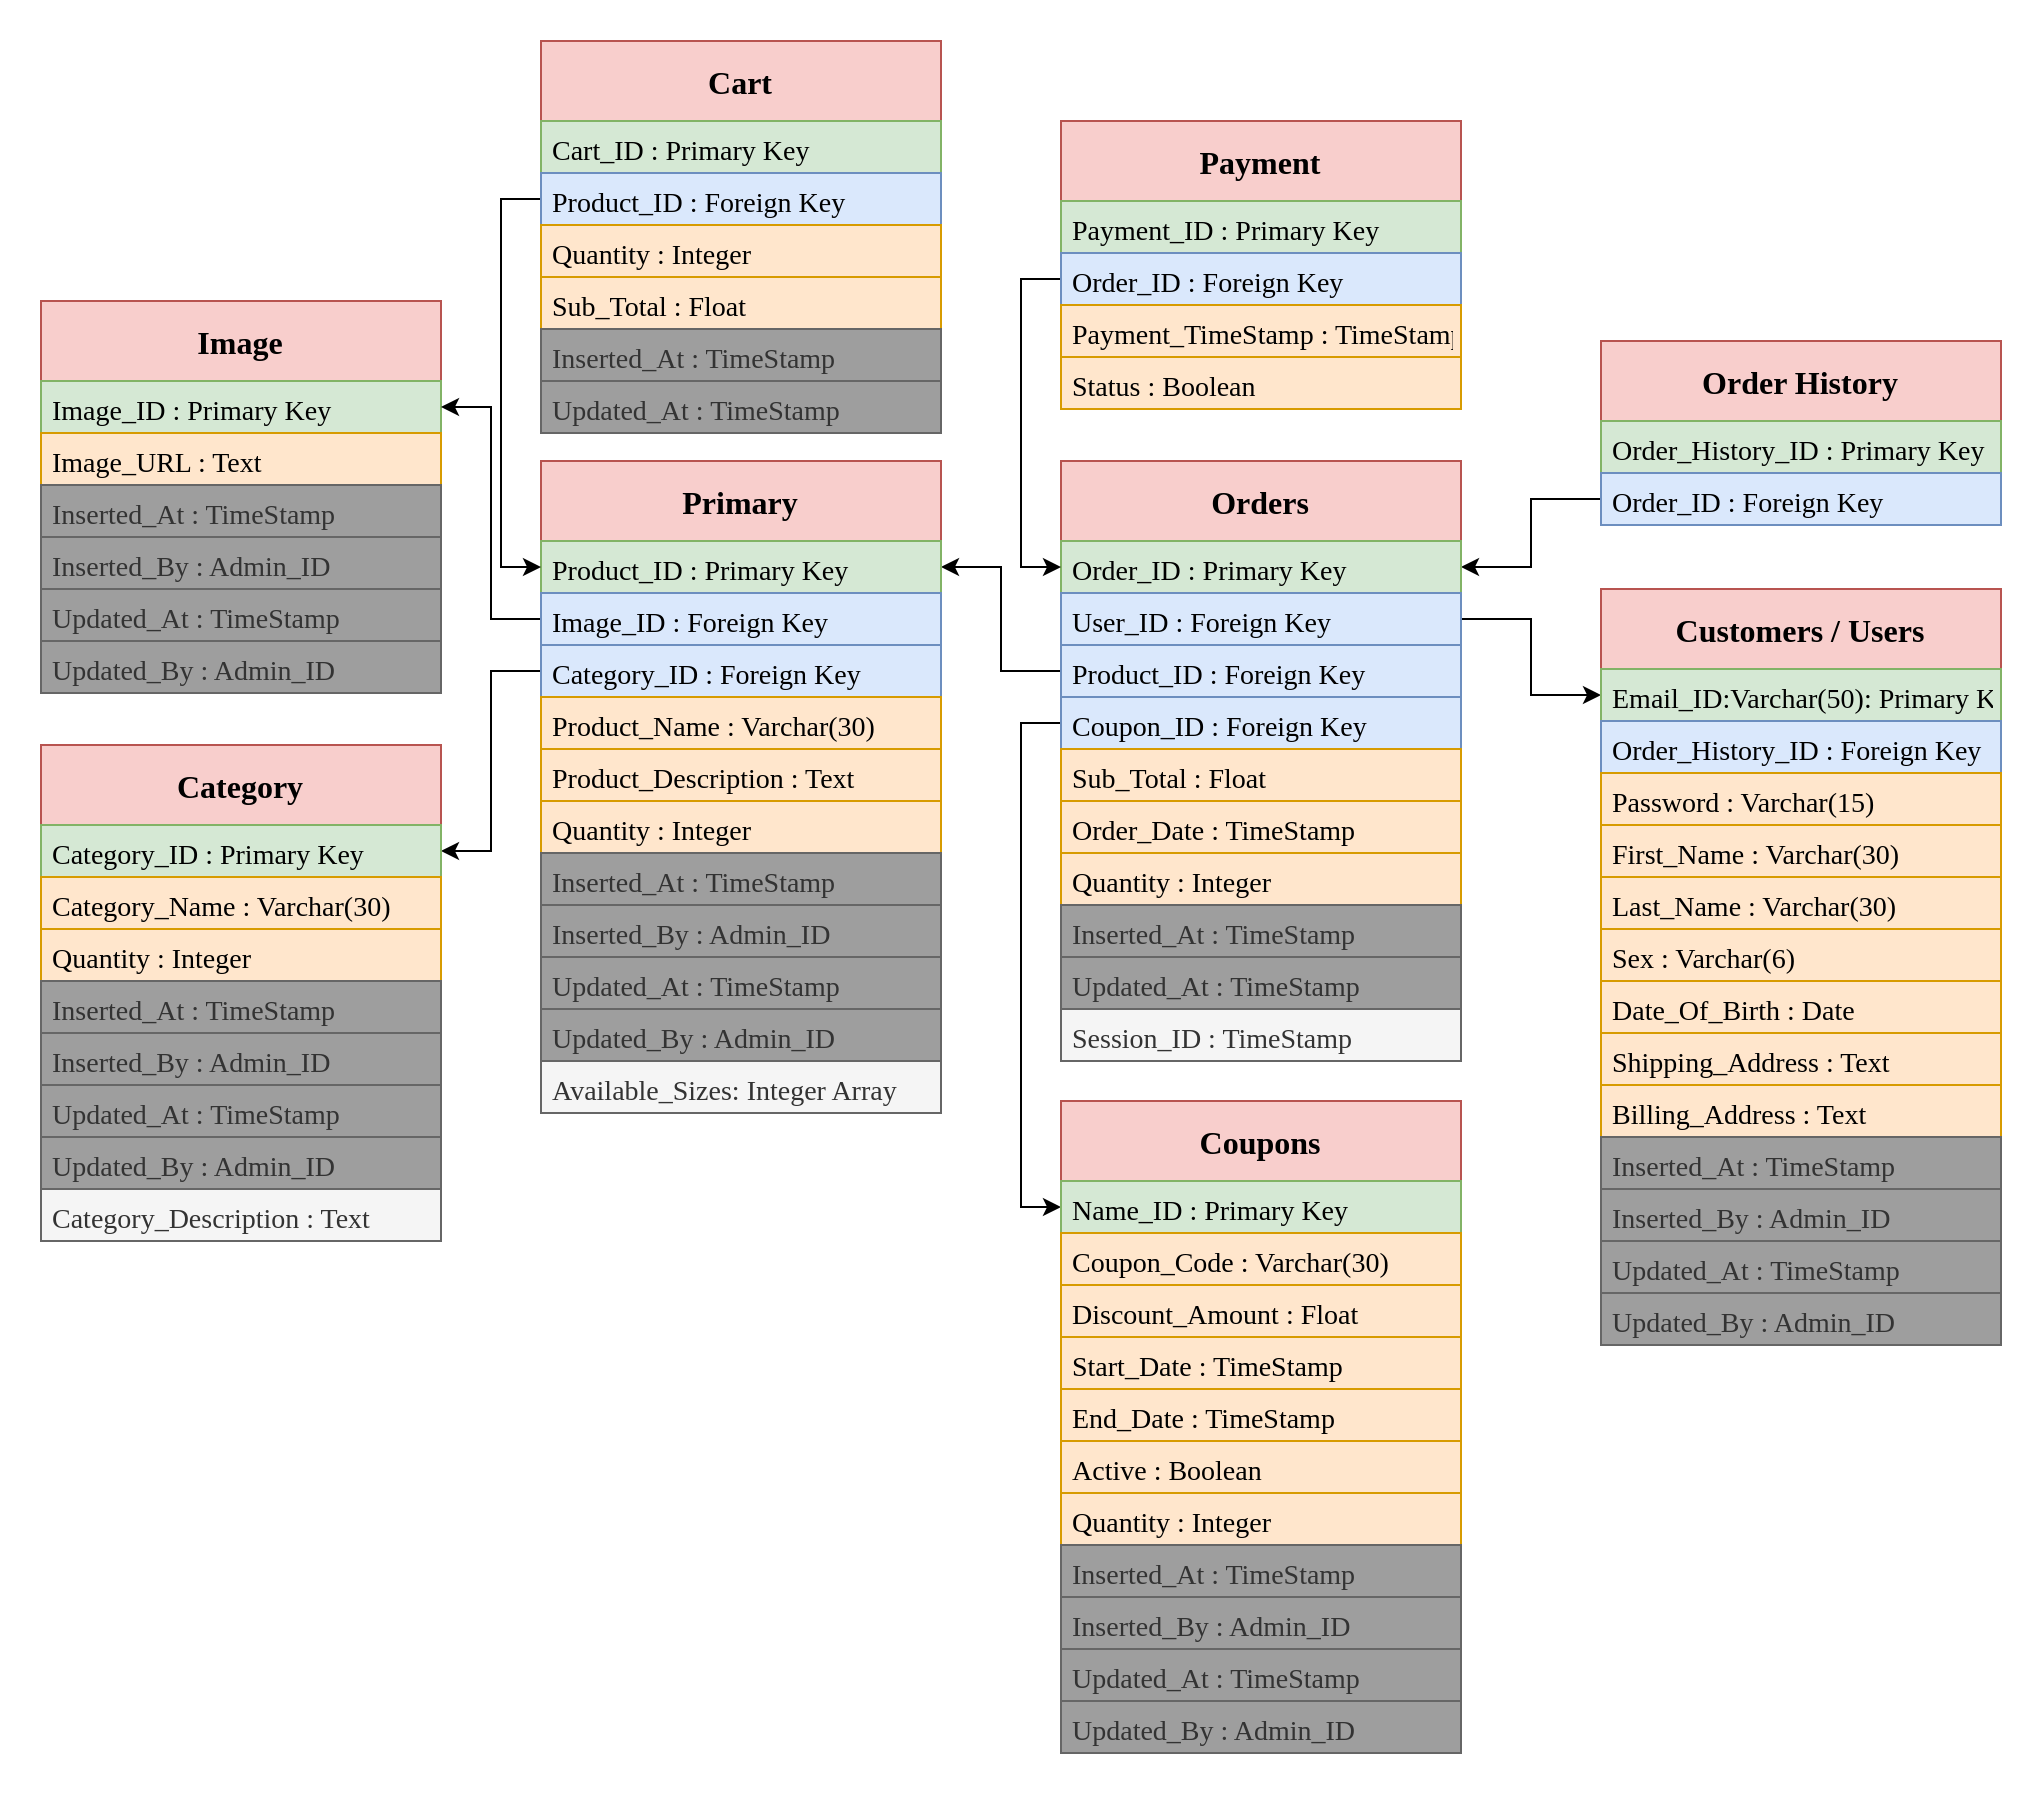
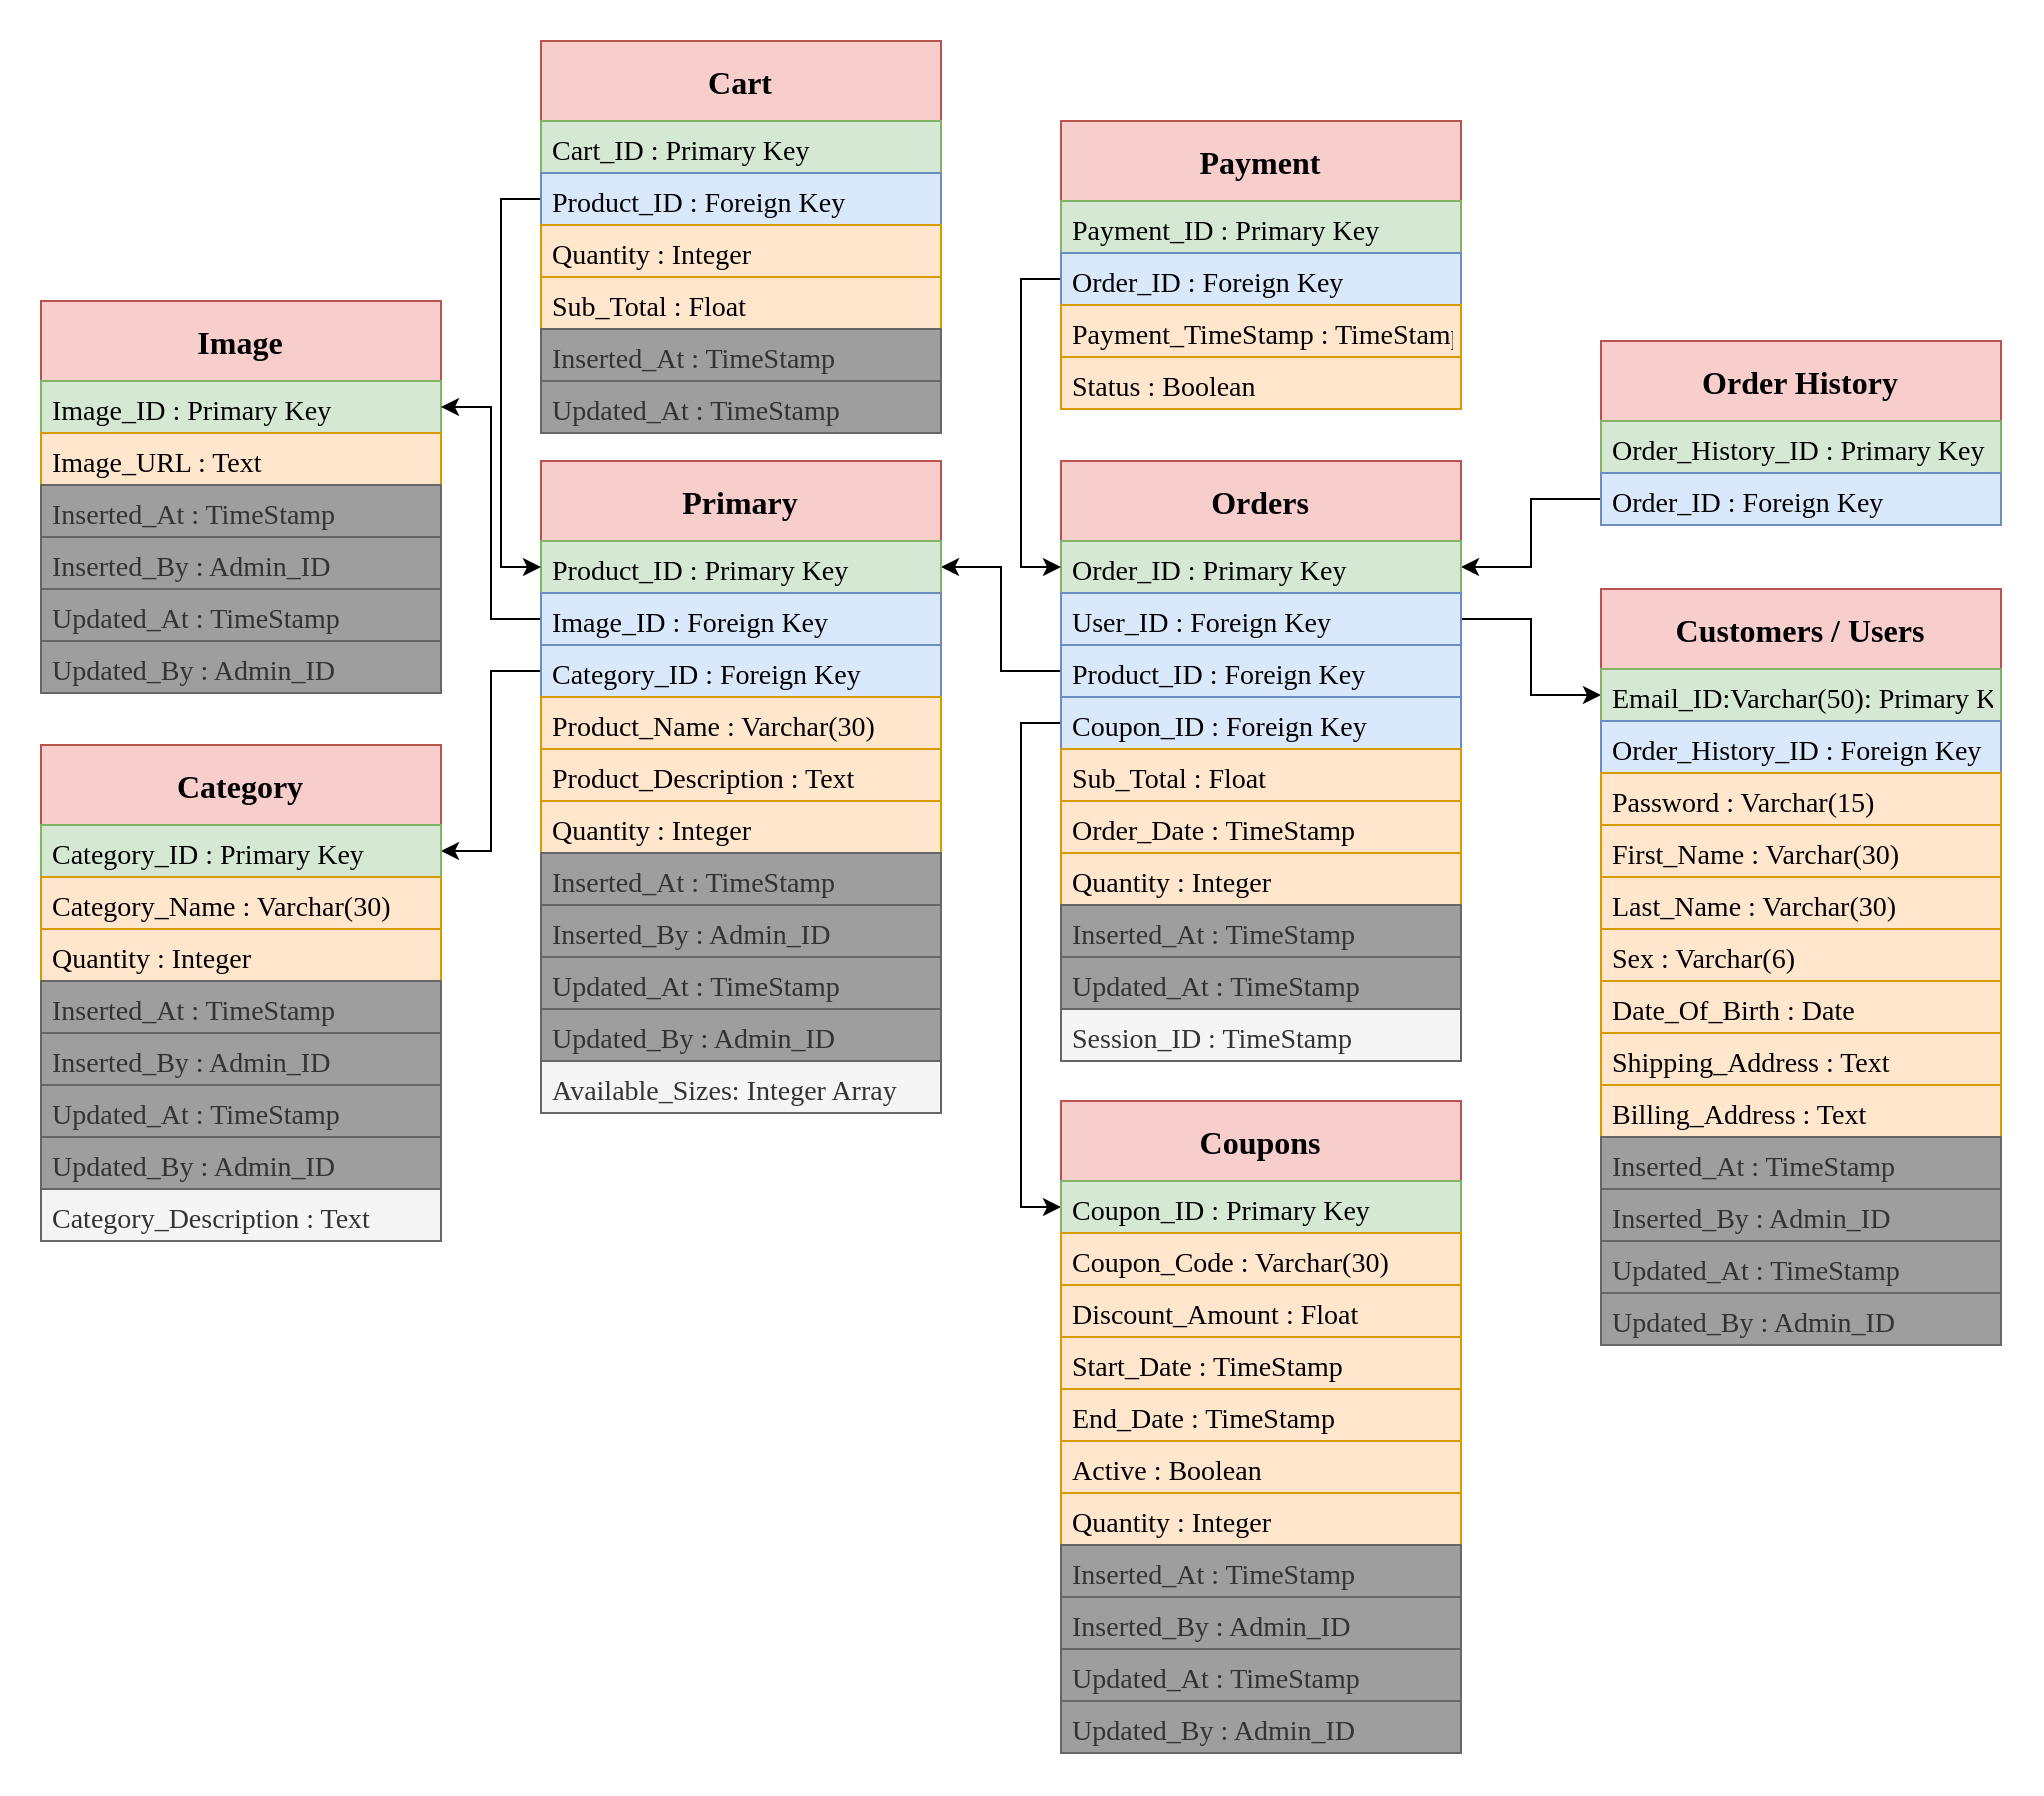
(1218, 1211) -> (1234, 1211)
